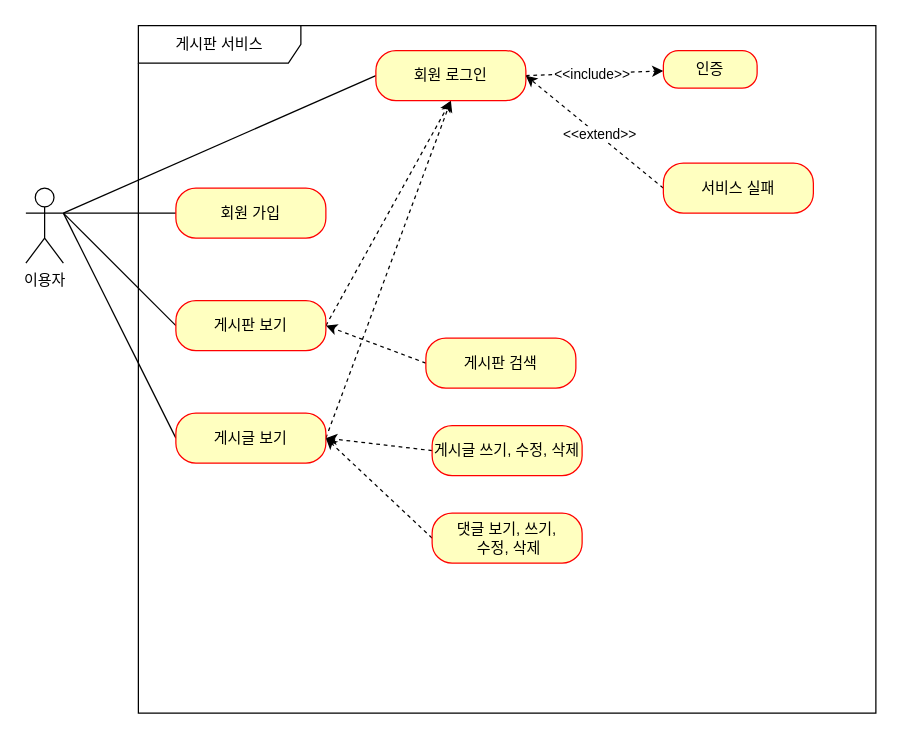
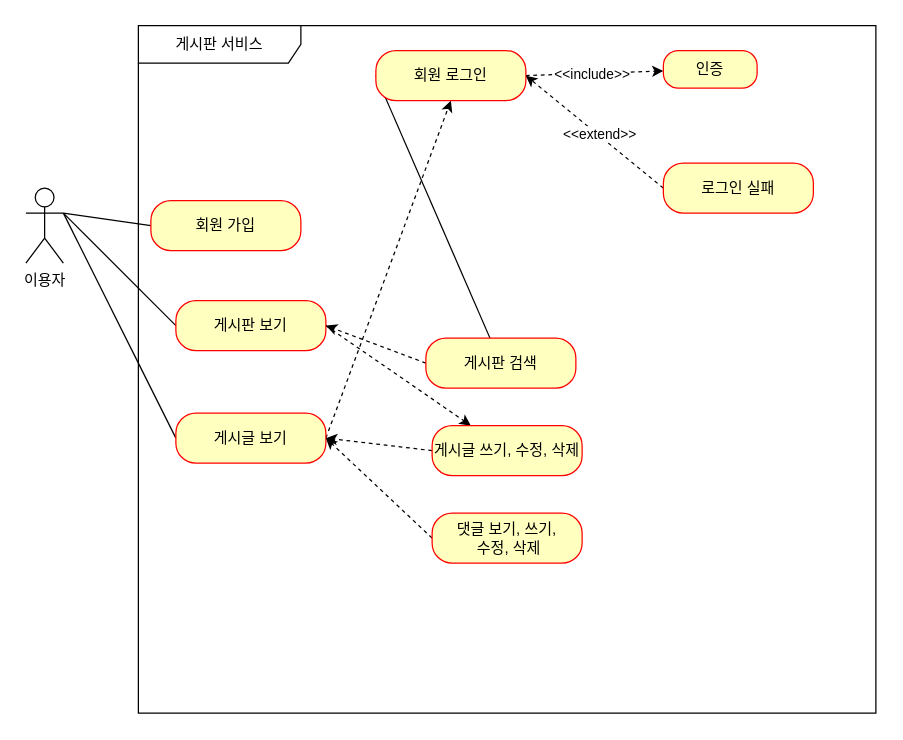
(223, 143) -> (437, 217)
(738, 188) -> (738, 188)
(251, 213) -> (226, 226)
(384, 221) -> (398, 376)
